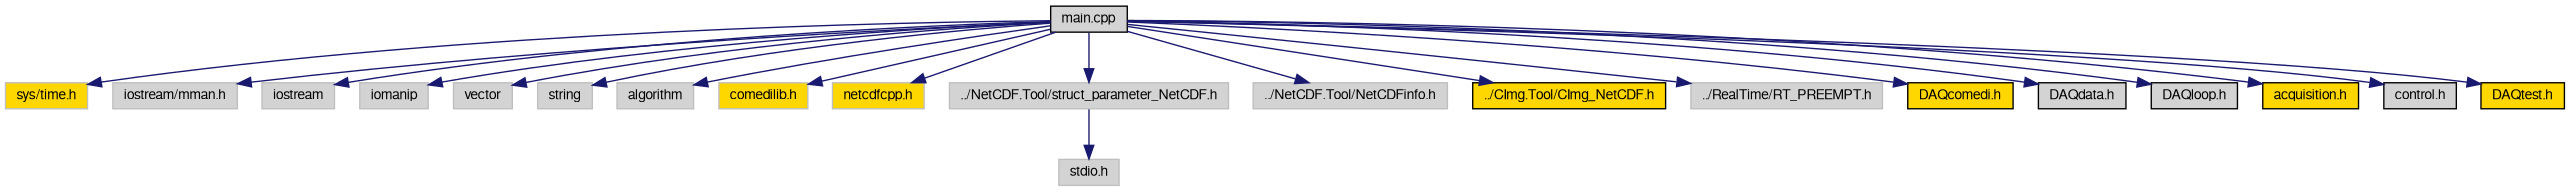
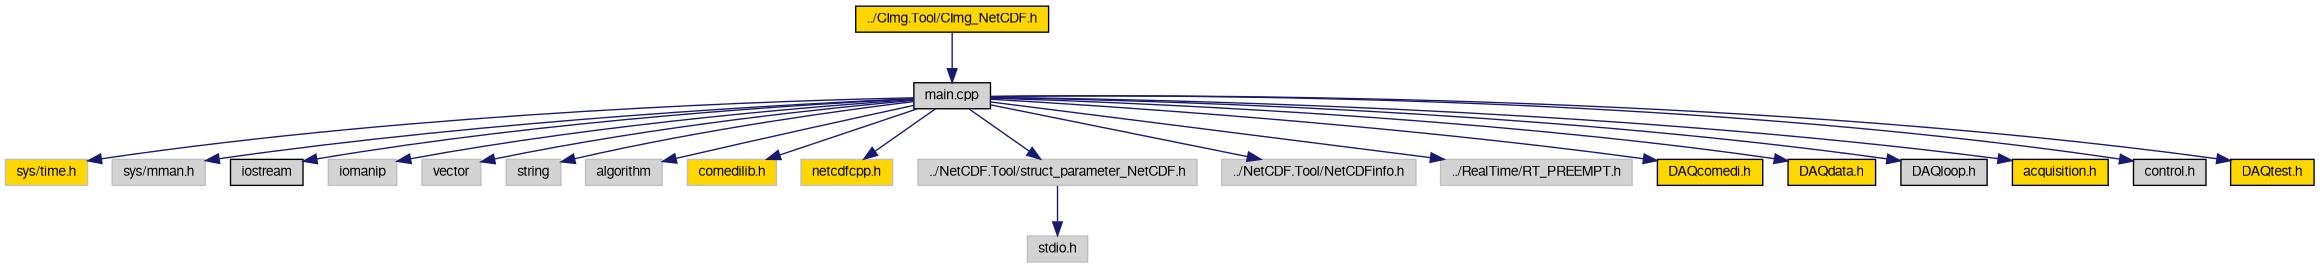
(1303, 54) -> (952, 51)
(175, 96) -> (159, 172)
(298, 96) -> (267, 172)
(2082, 96) -> (1832, 172)
